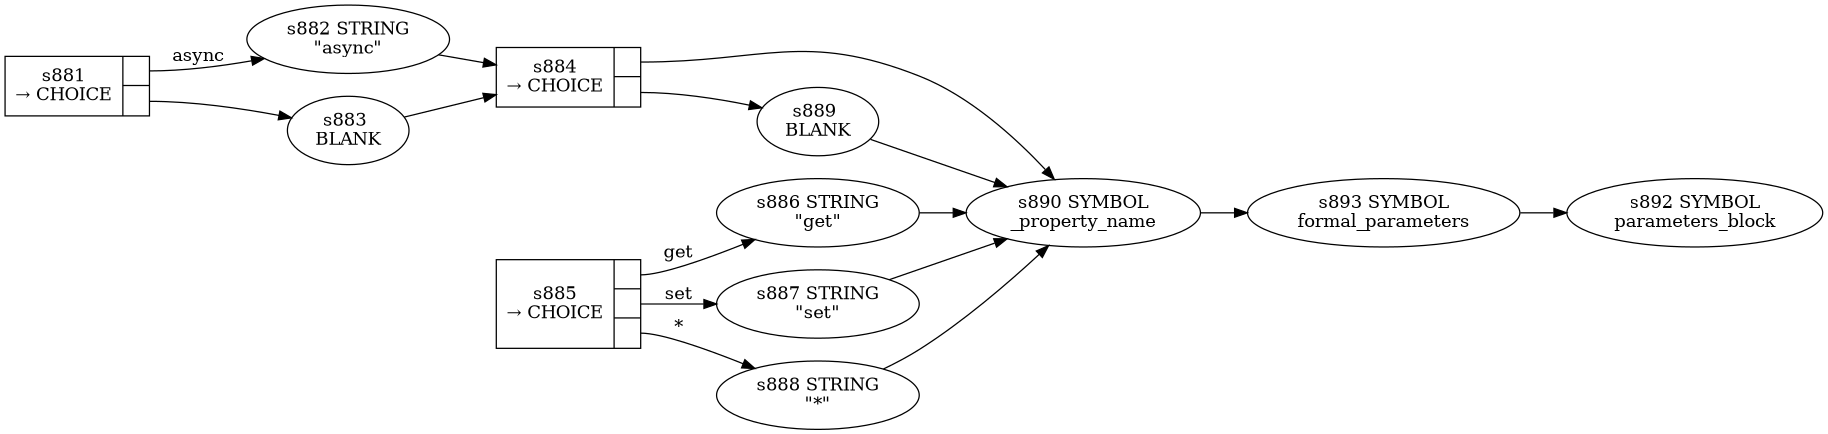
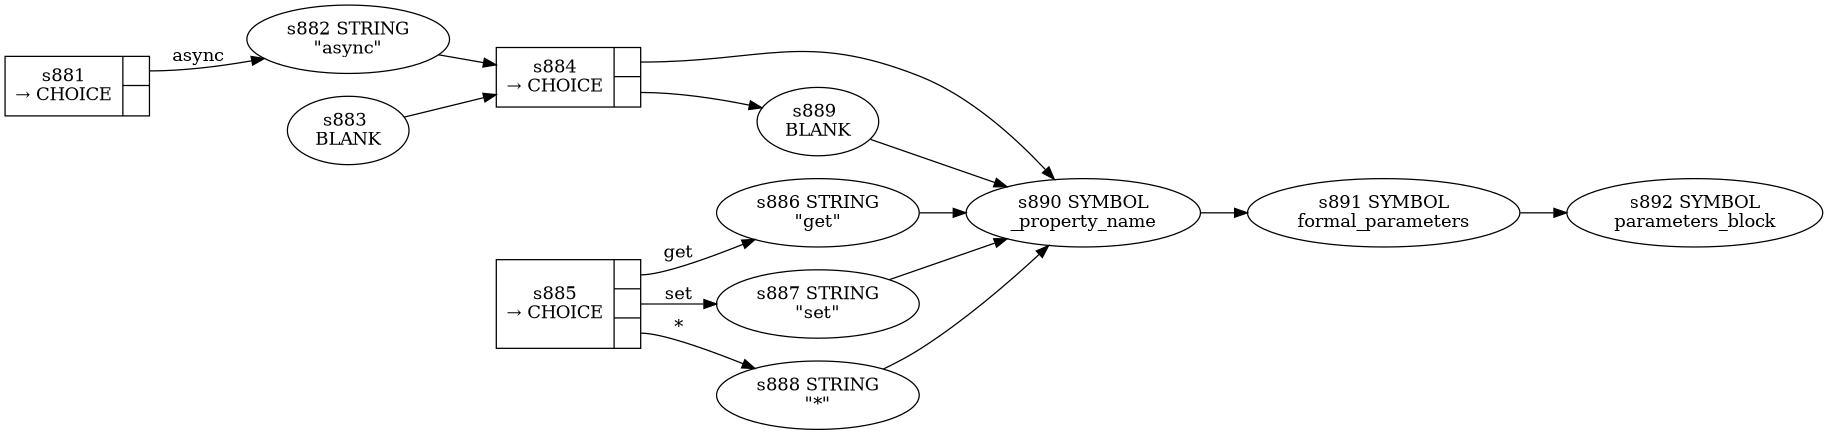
(215, 106) -> none
(1384, 213) -> (1384, 213)
